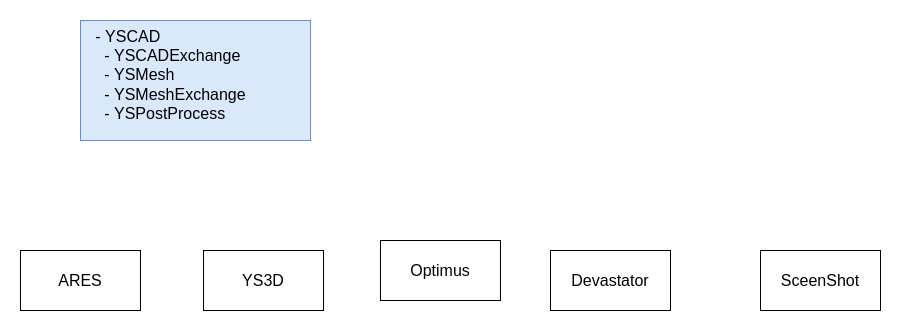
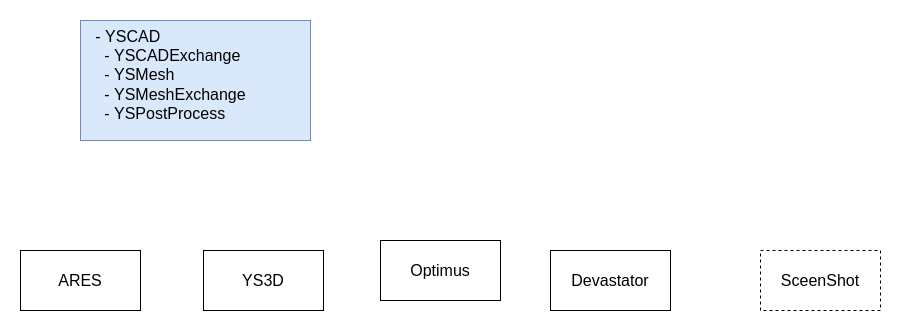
(821, 281) -> (821, 281)
